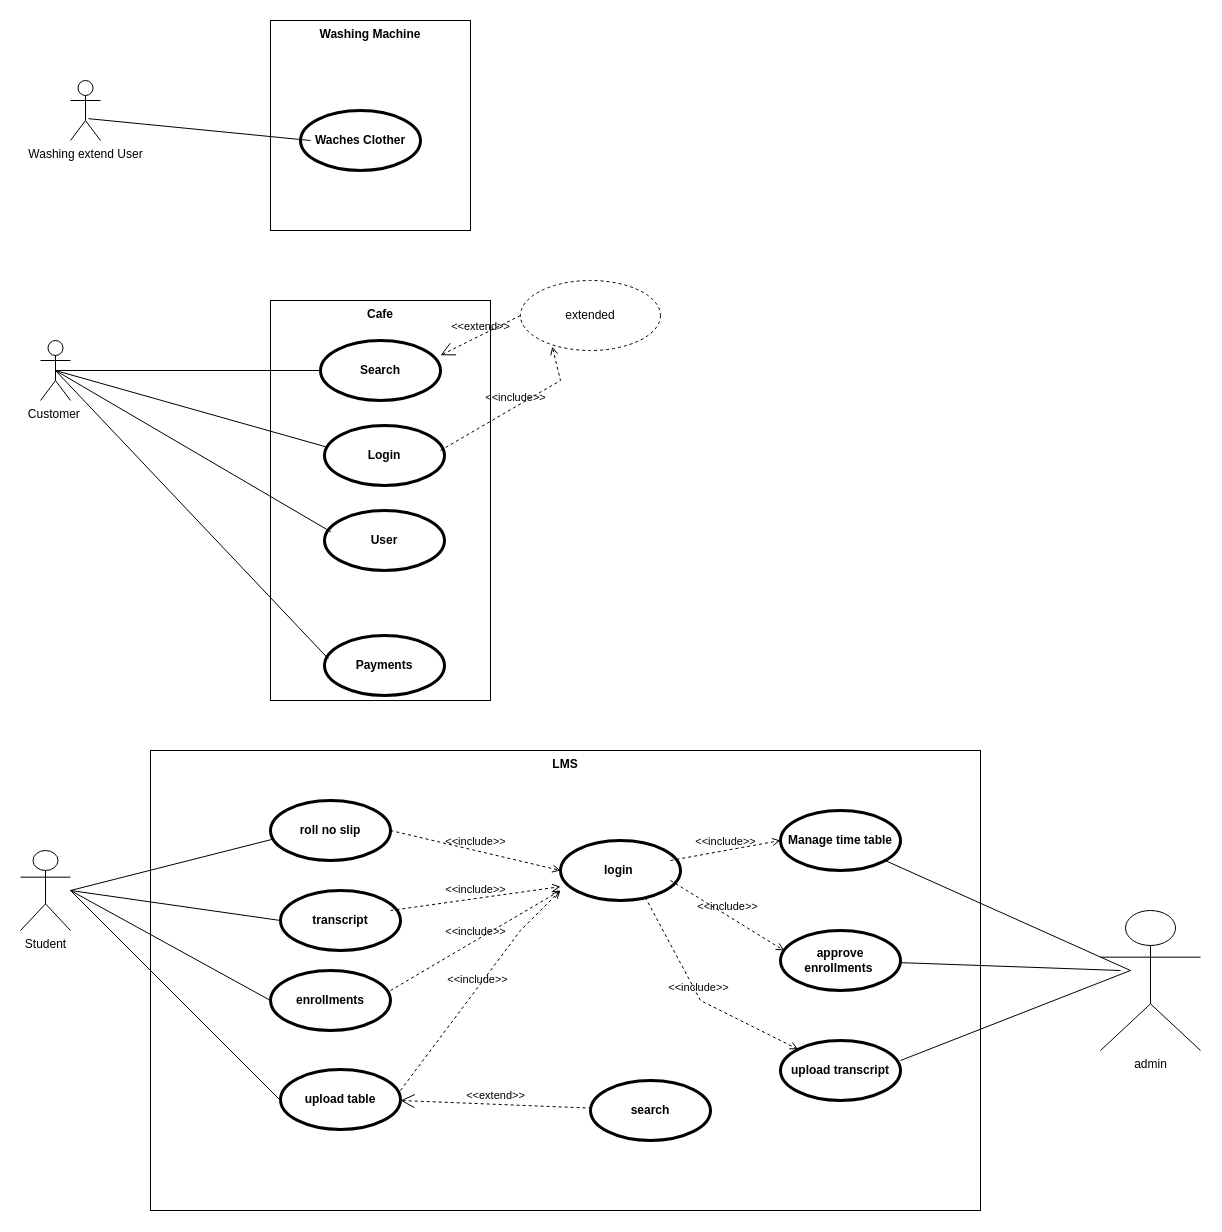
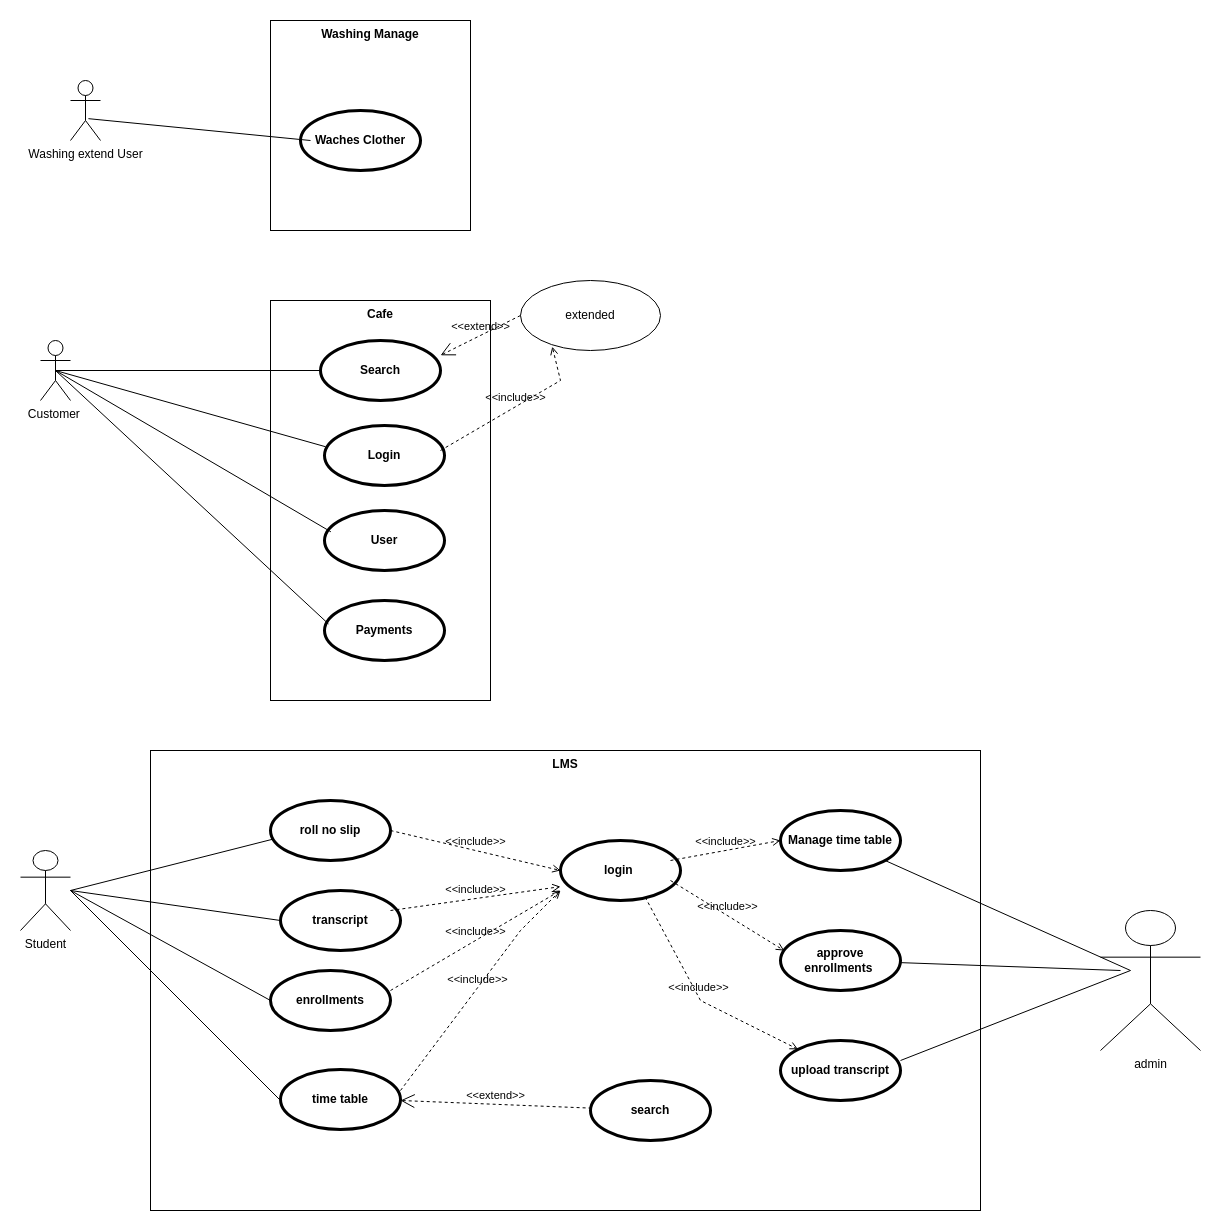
(371, 35) -> (371, 35)
(591, 316) -> (591, 316)
(385, 666) -> (385, 631)
(341, 1100) -> (341, 1100)
